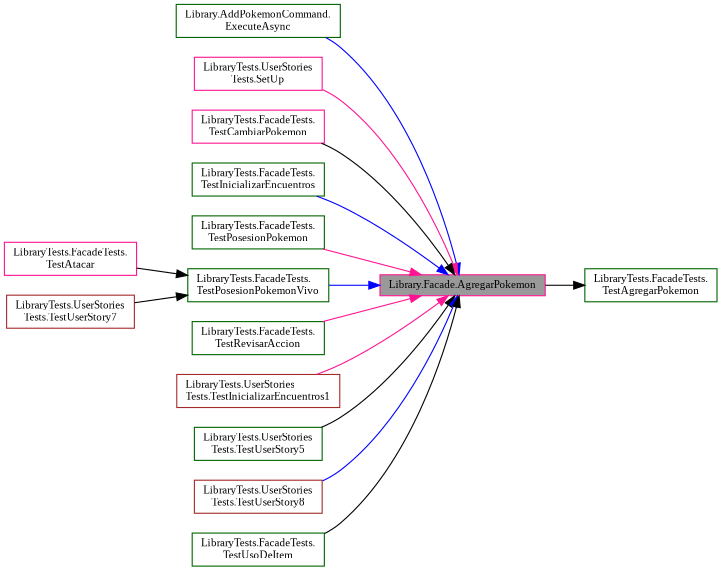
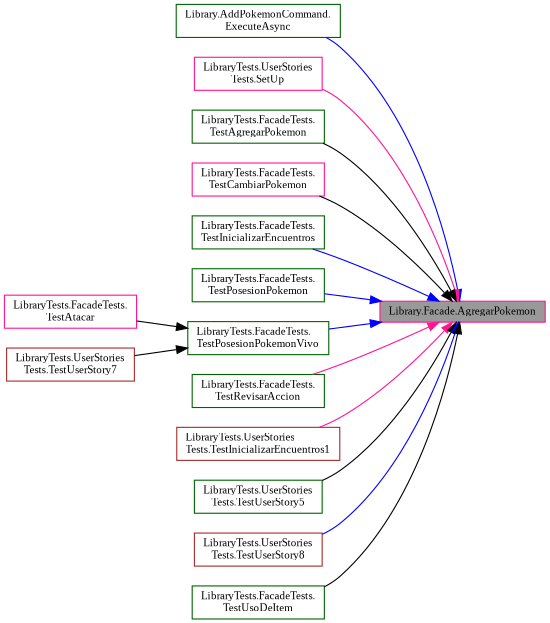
(366, 260) -> (347, 297)
(559, 285) -> (397, 208)
